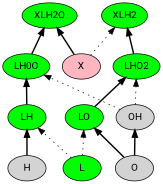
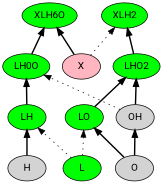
(50, 16) -> (50, 16)
(136, 95) -> (136, 95)
